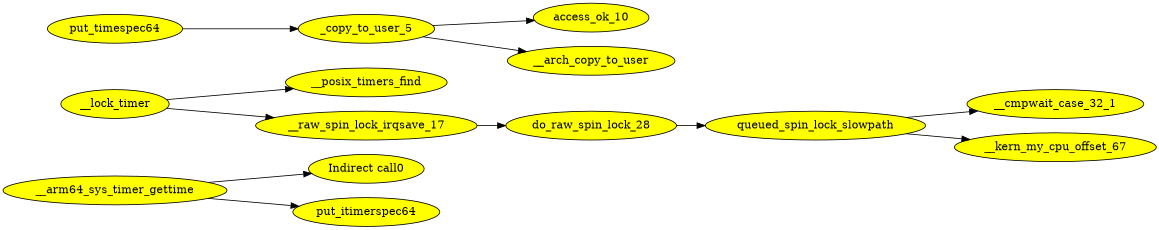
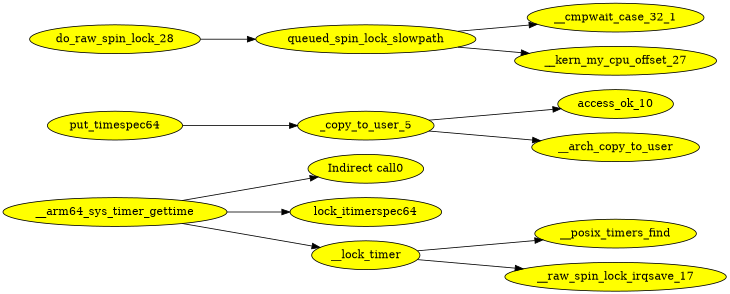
(487, 126) -> none
(1055, 147) -> (616, 61)
(366, 212) -> (366, 212)
none -> (247, 235)
